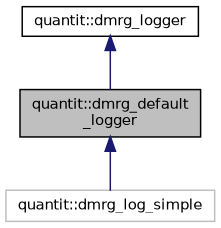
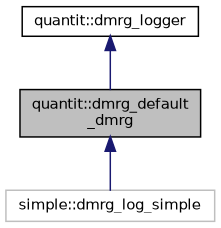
(110, 113) -> (110, 113)
(110, 206) -> (110, 206)
